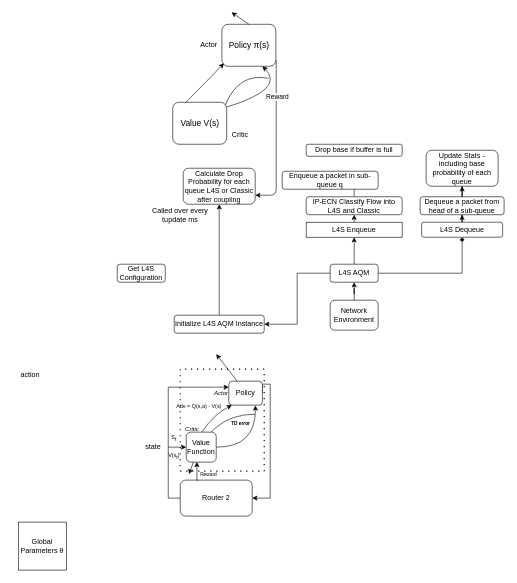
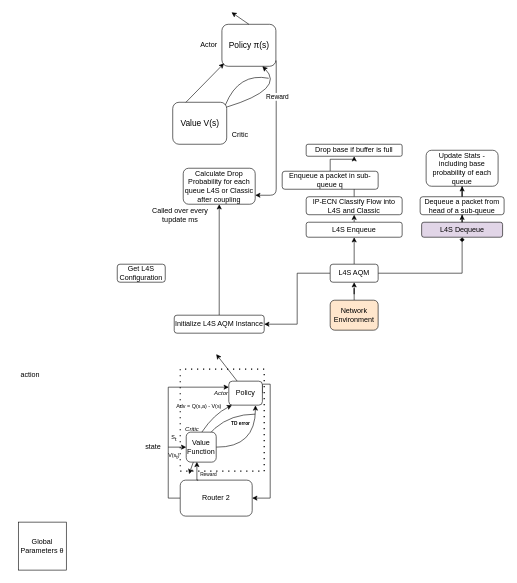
none -> (352, 159)
(354, 230) -> (354, 230)
(462, 230) -> (462, 230)
(354, 315) -> (354, 315)
